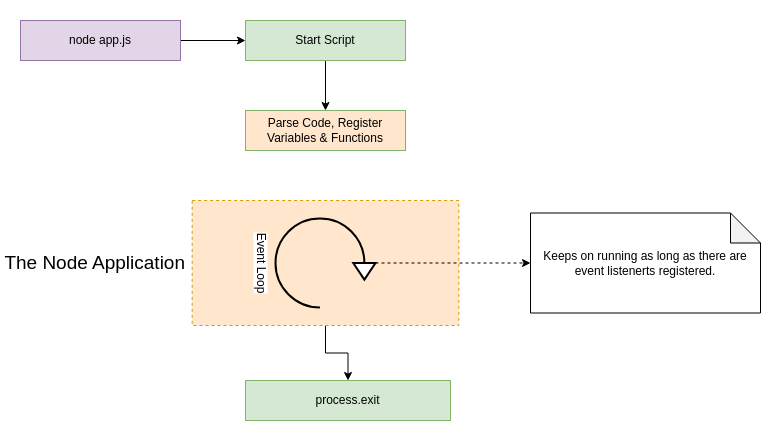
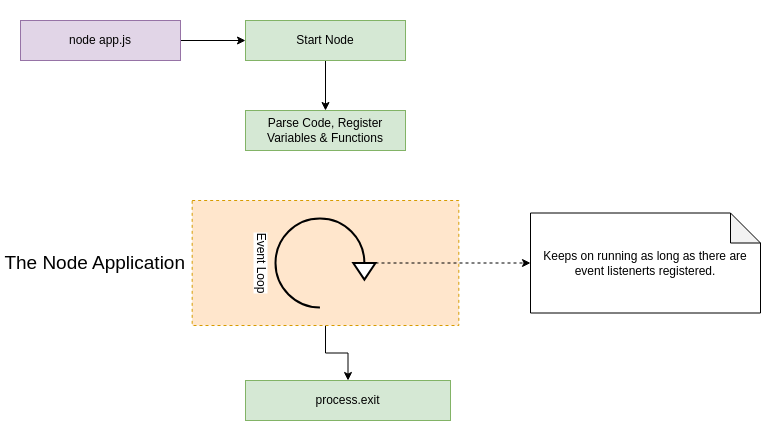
(326, 41) -> (326, 41)
(326, 131) -> (326, 131)
